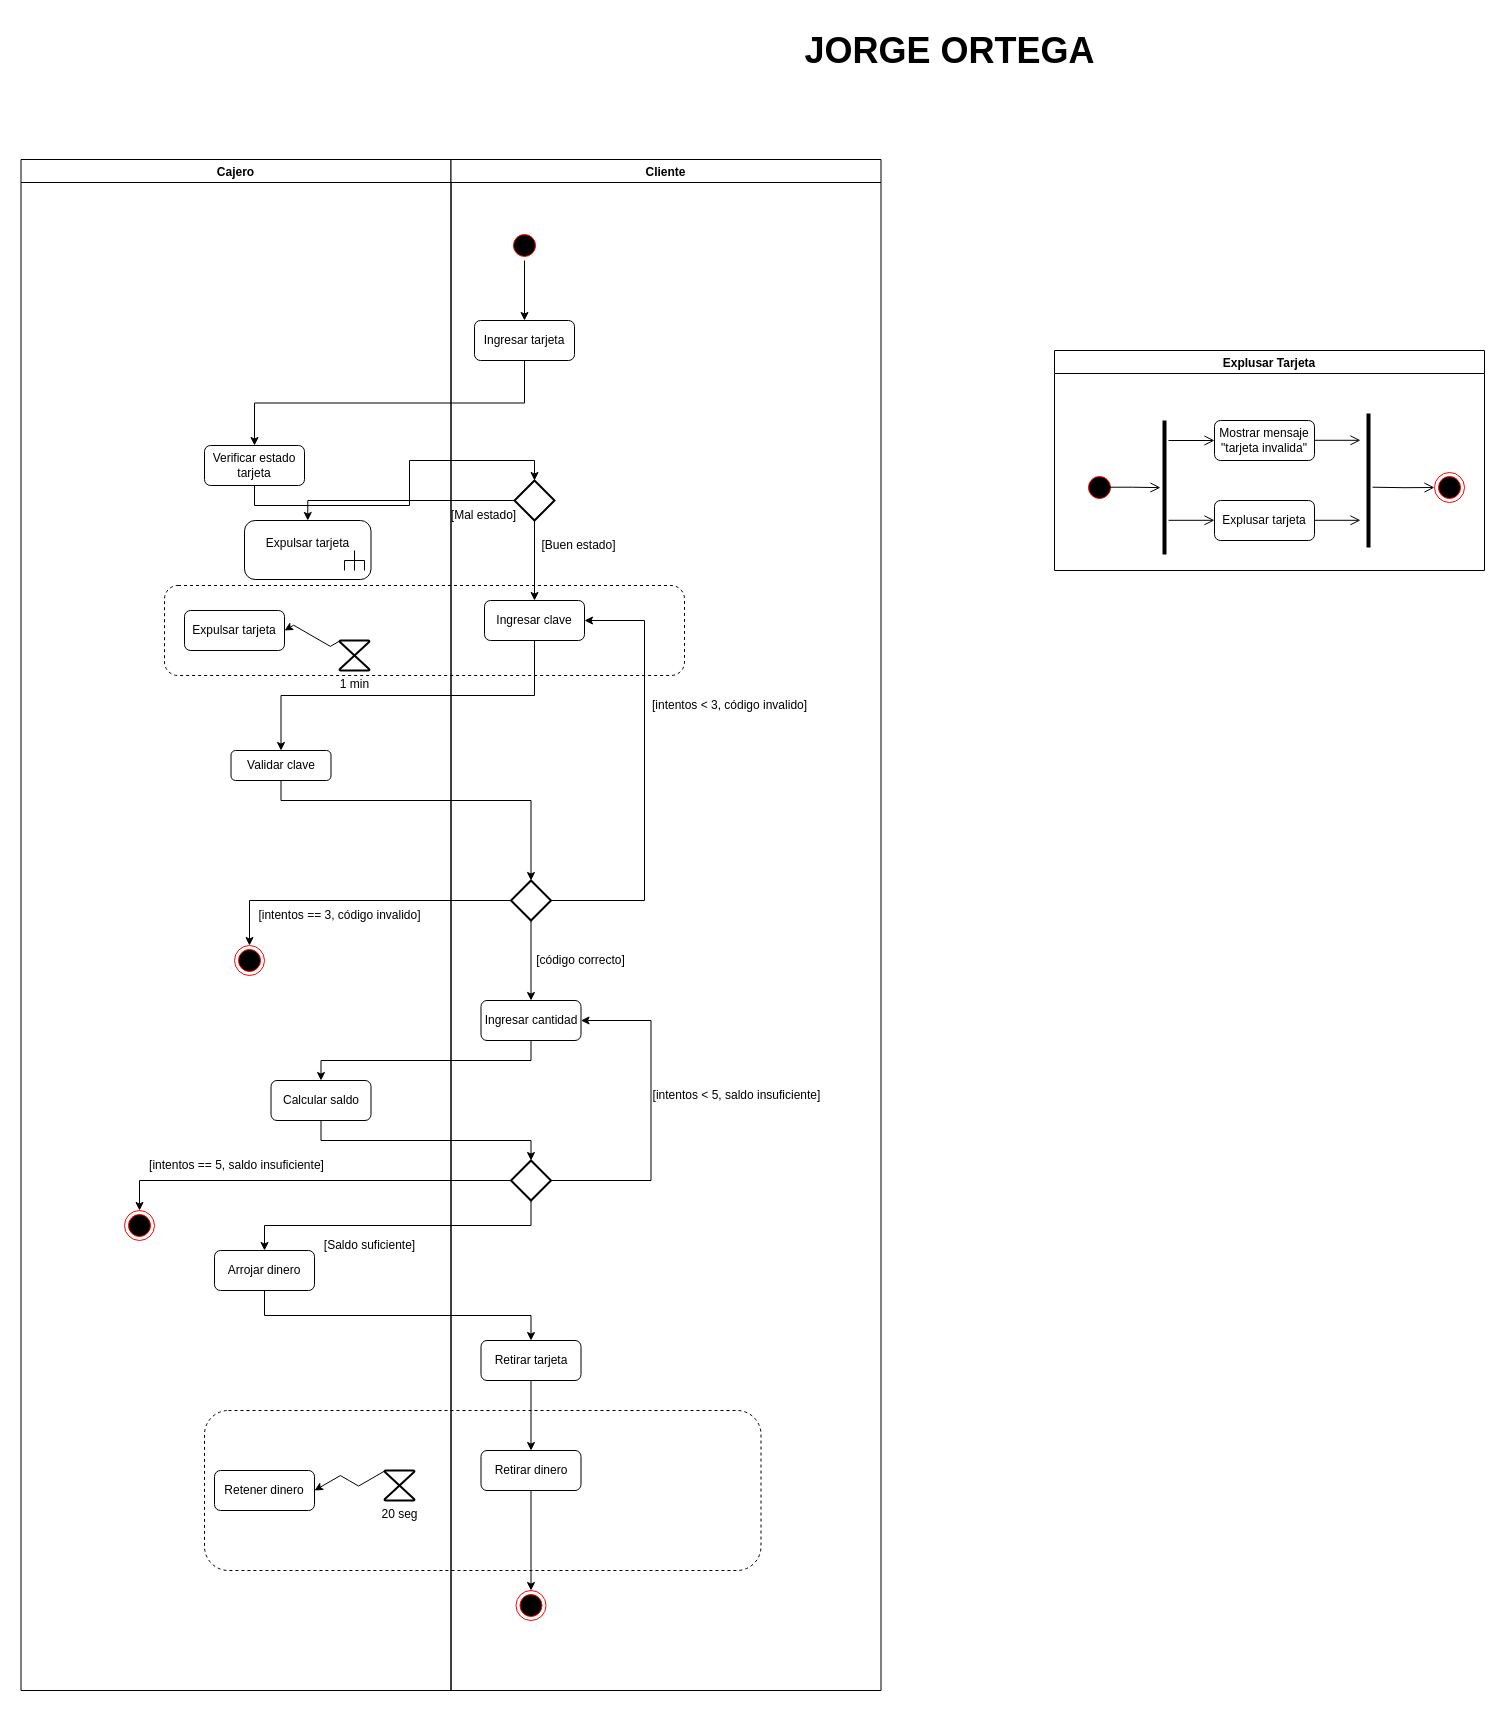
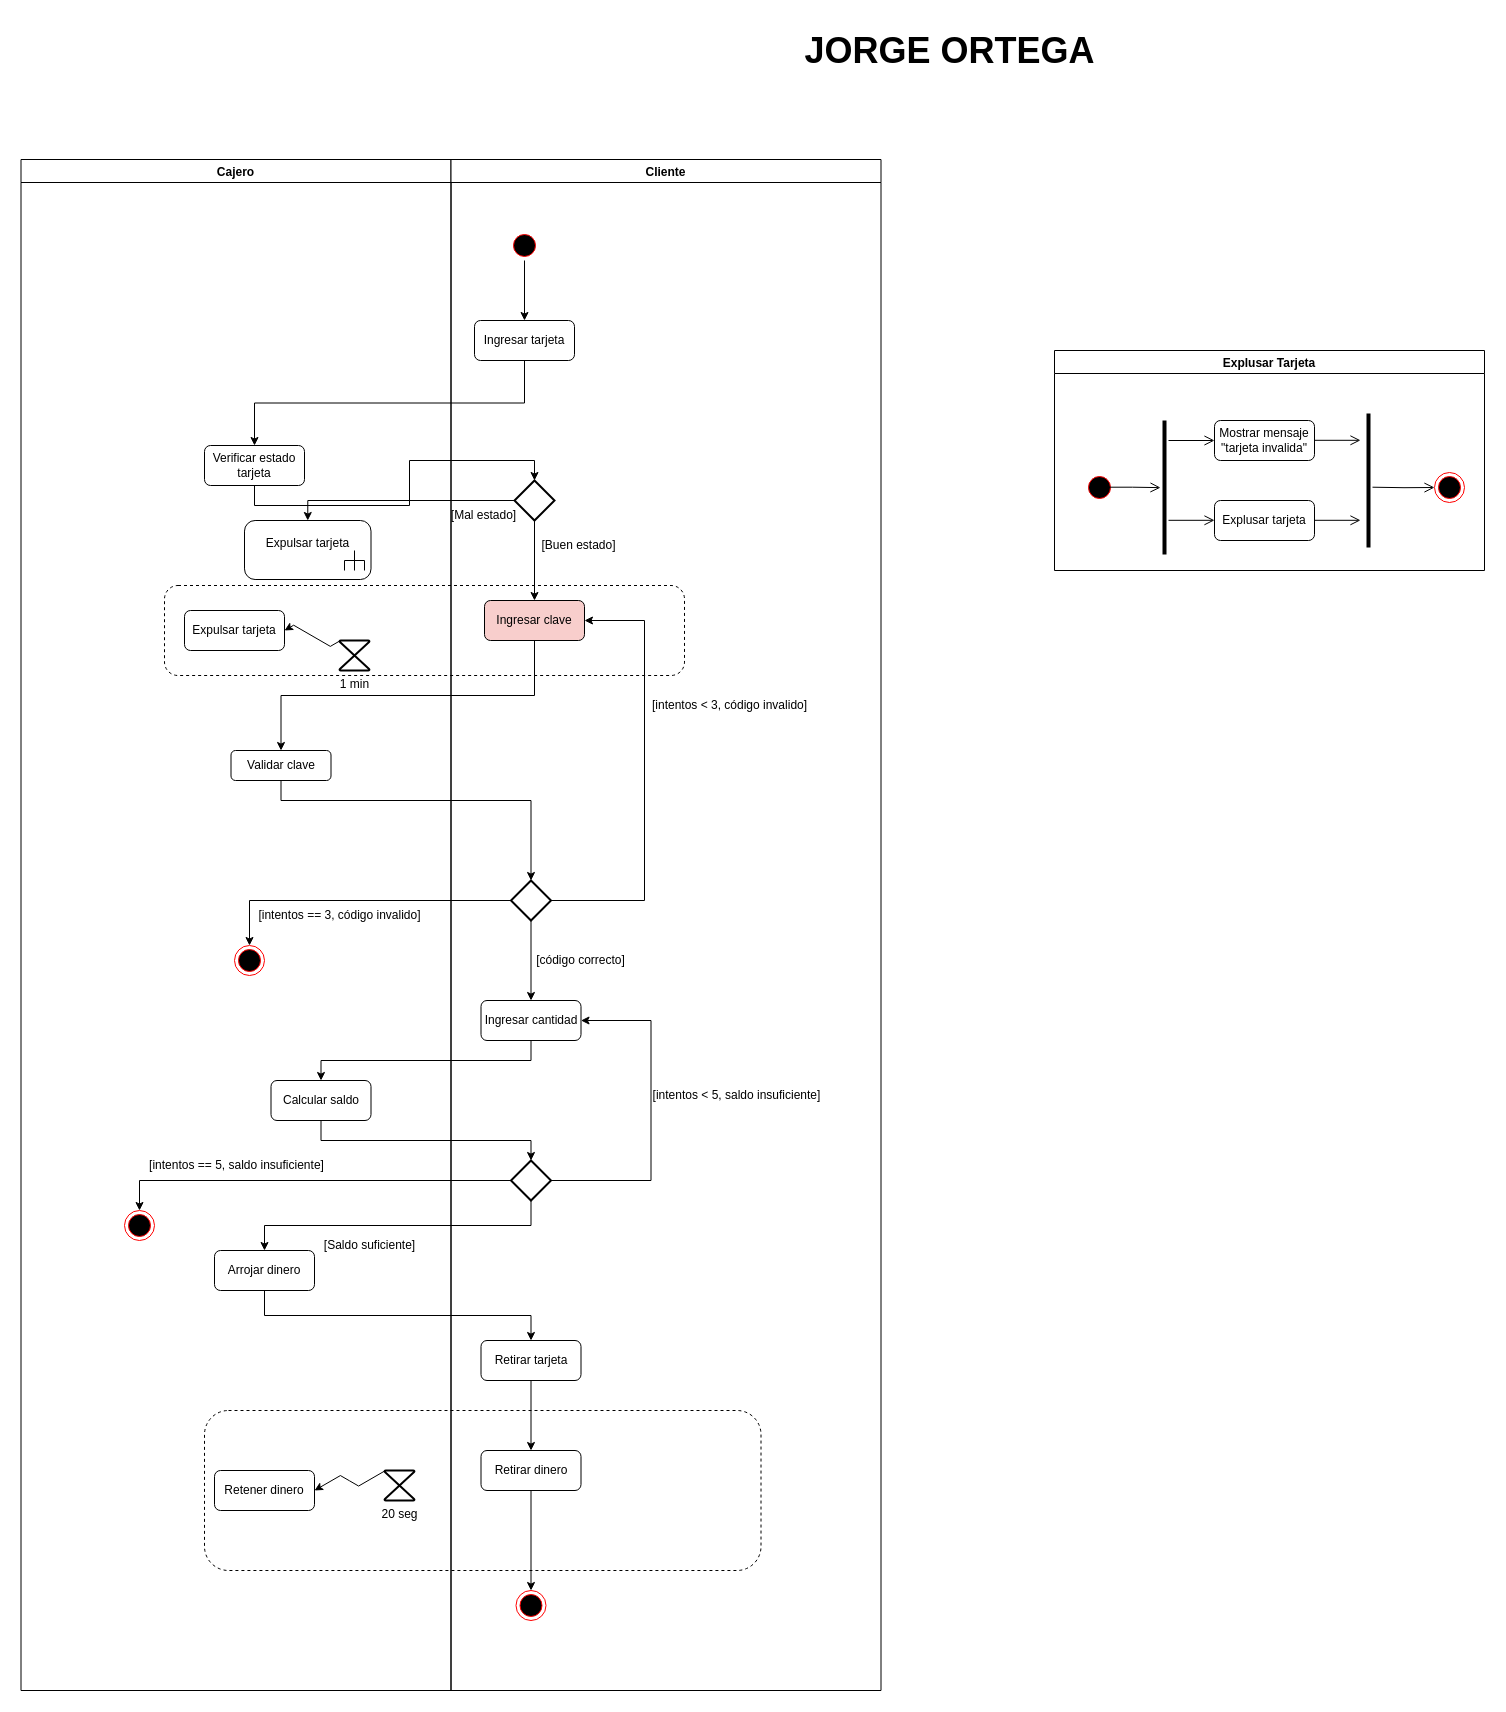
(535, 621) -> (535, 621)
